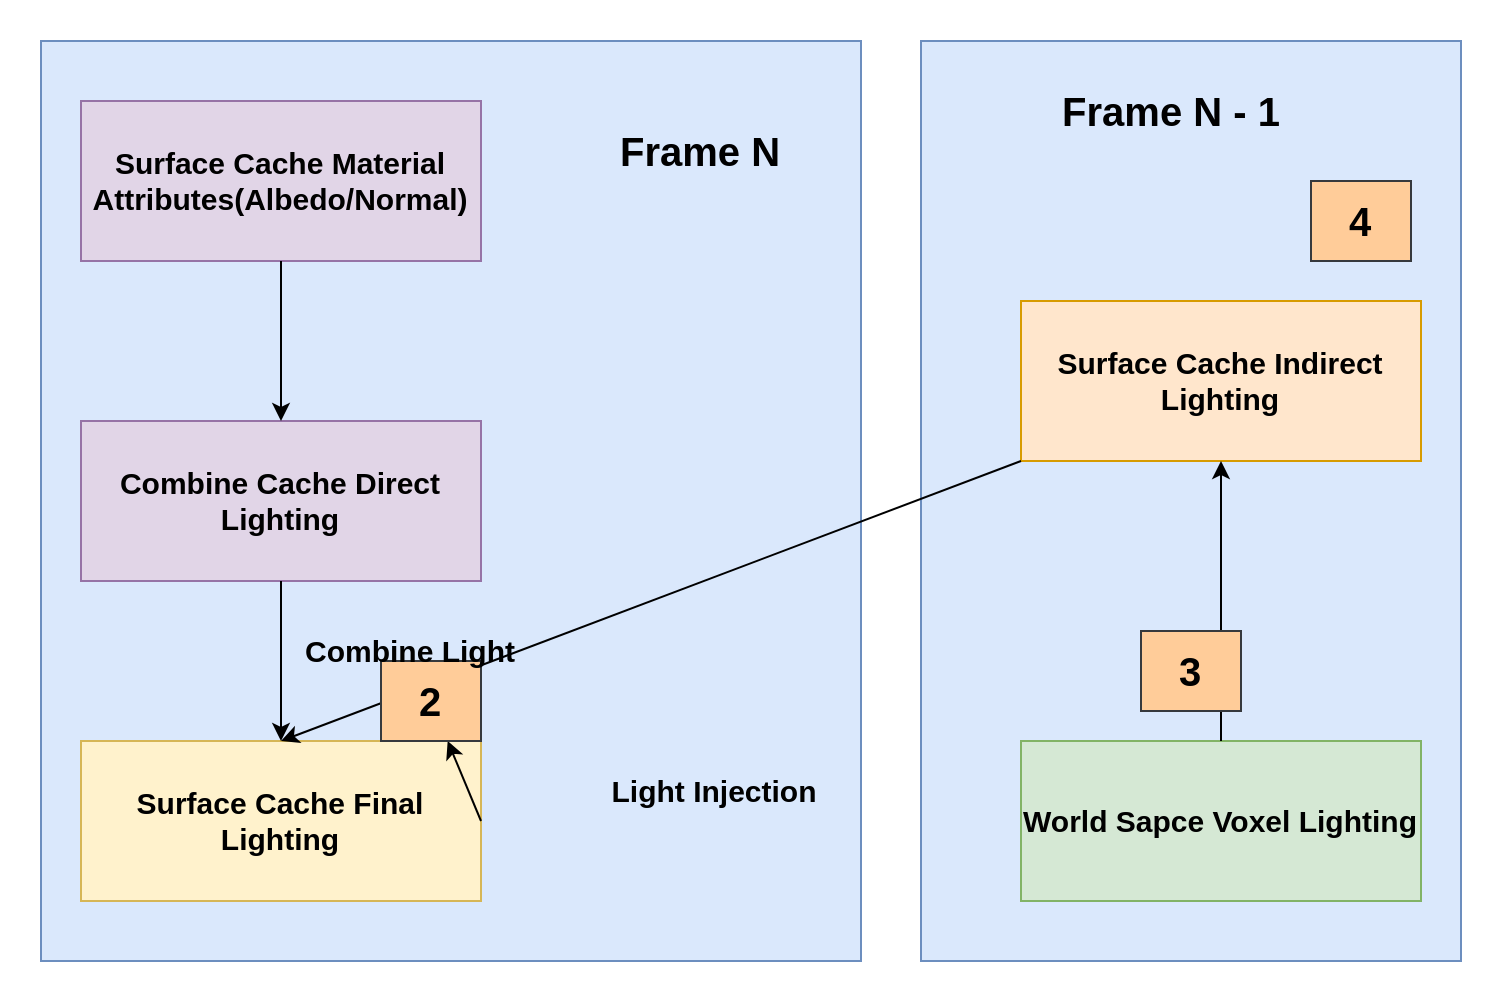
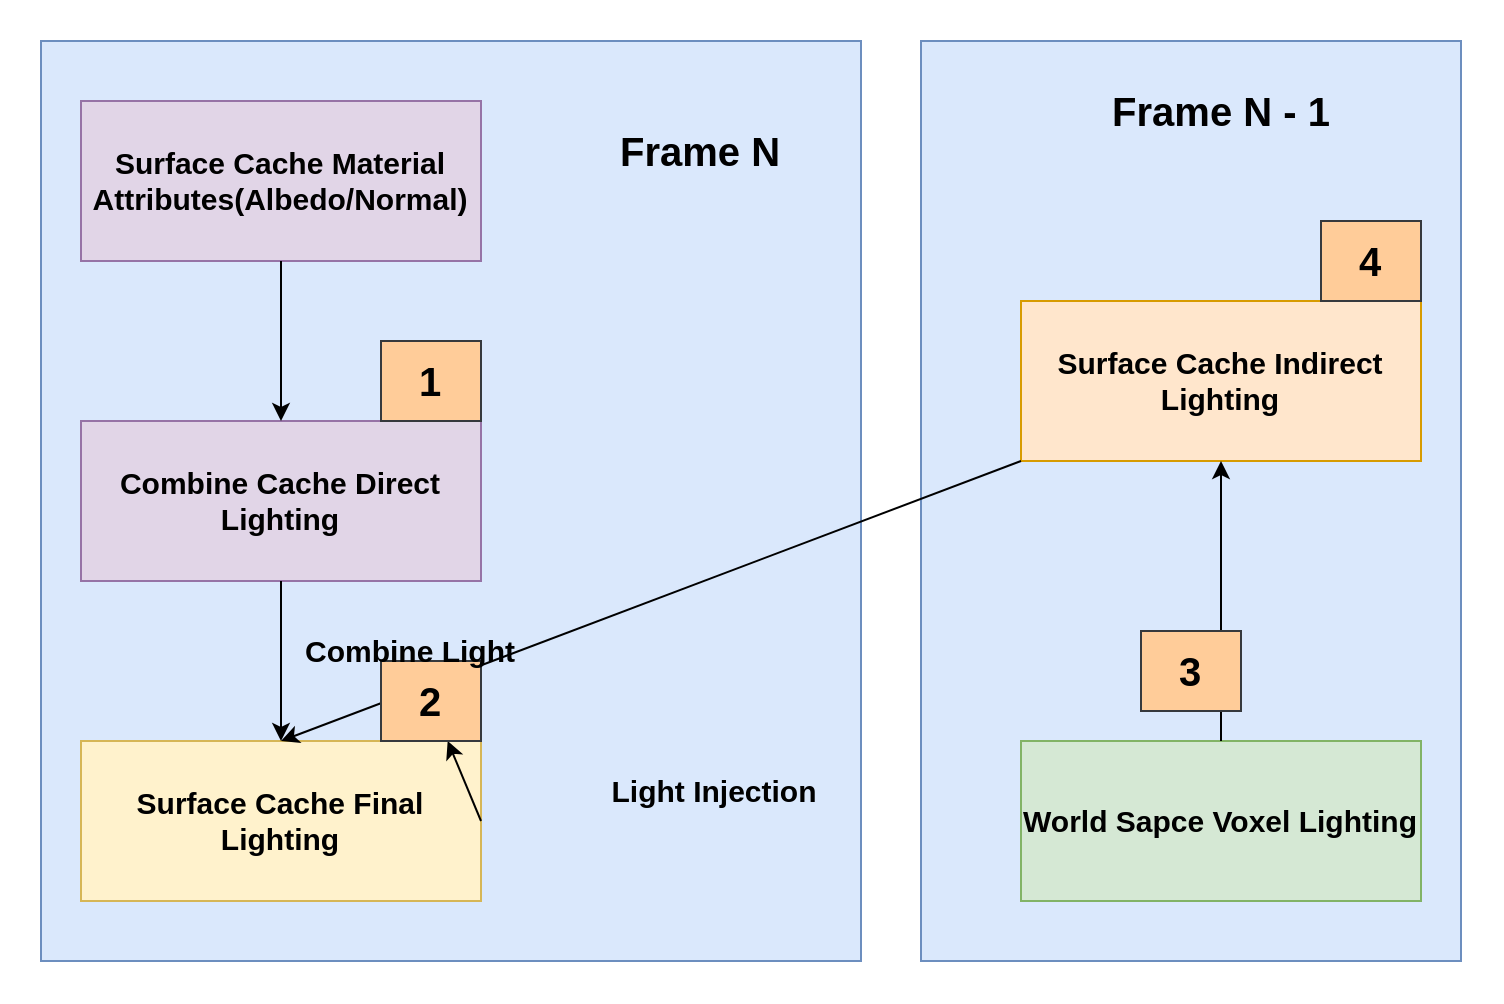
(1171, 111) -> (1221, 111)
(1361, 221) -> (1371, 261)
none -> (431, 381)
